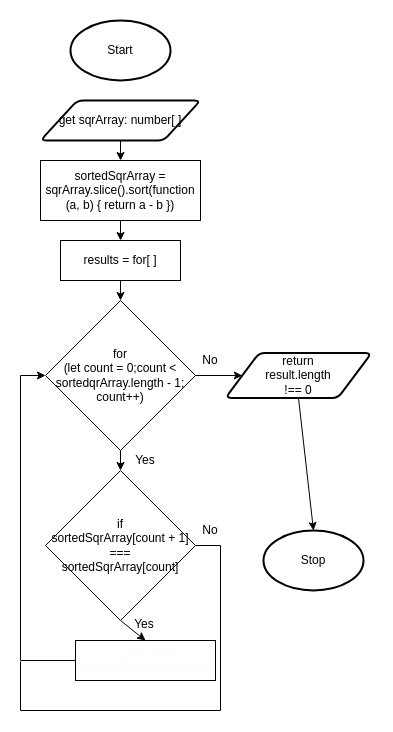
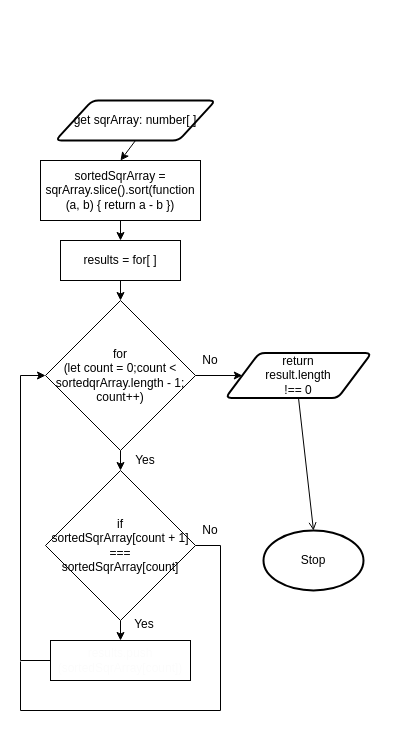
(121, 51) -> none
(121, 121) -> (136, 121)
(313, 522) -> (313, 524)
(146, 661) -> (121, 661)
